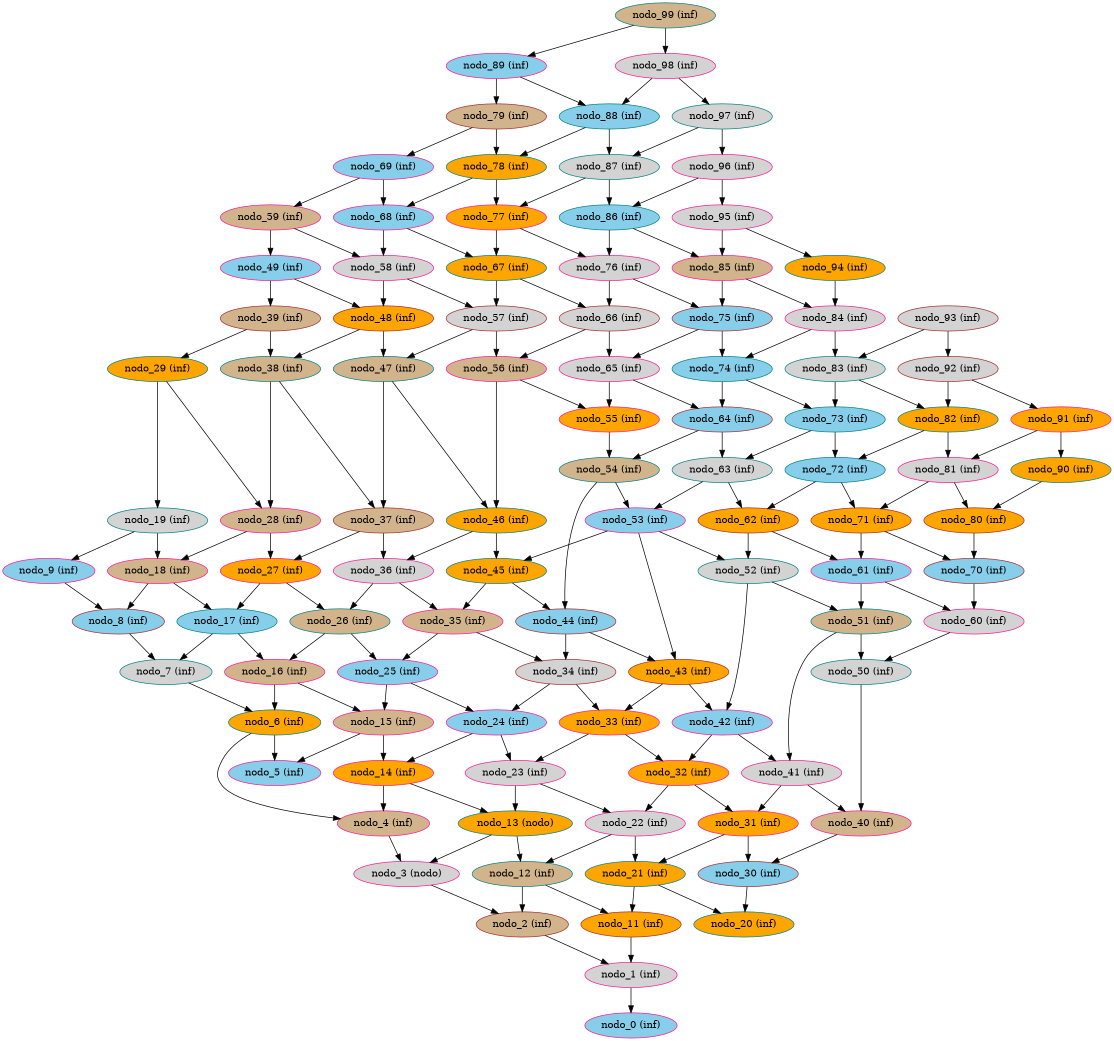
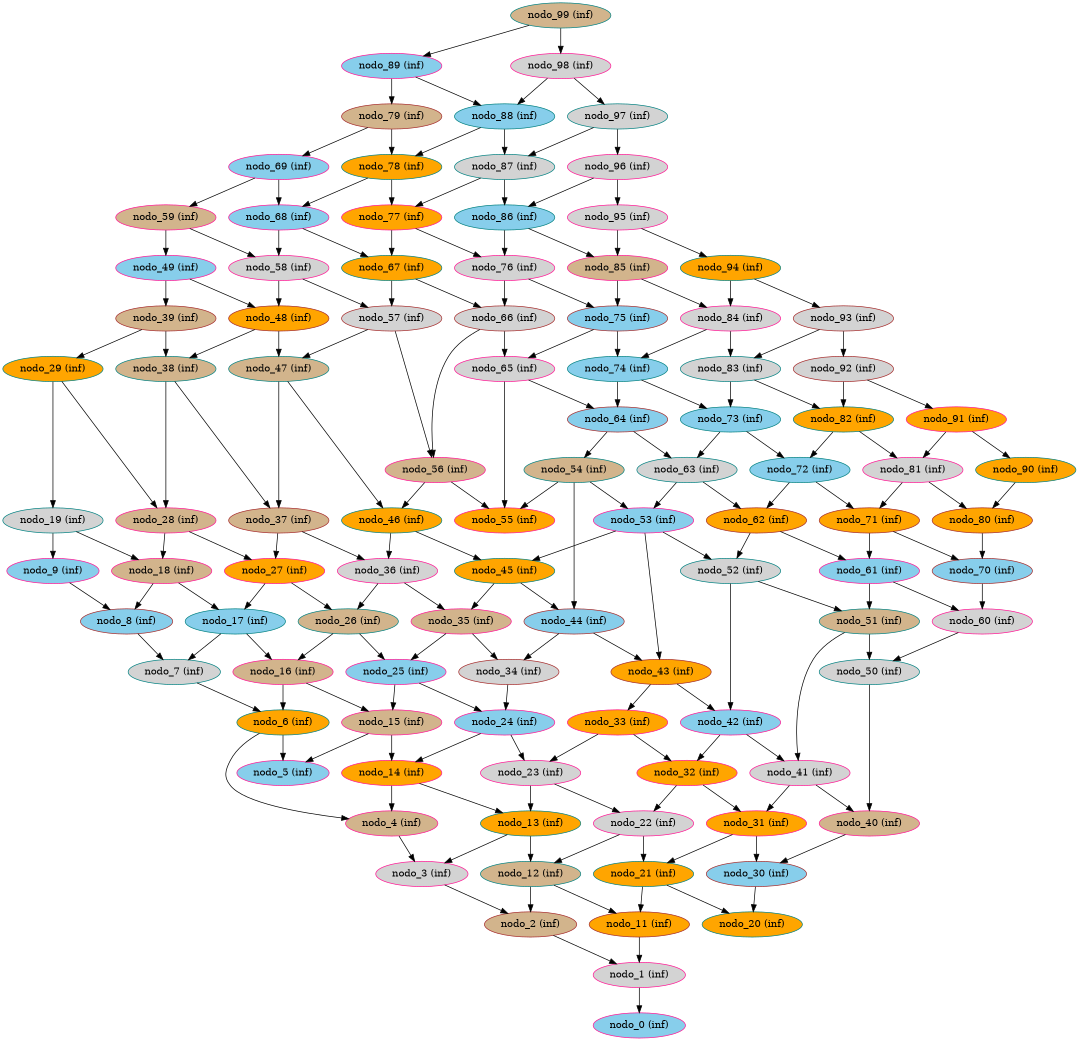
none -> (784, 292)
(609, 441) -> (542, 493)
(585, 695) -> none
(515, 823) -> (531, 823)
(407, 874) -> (422, 874)
